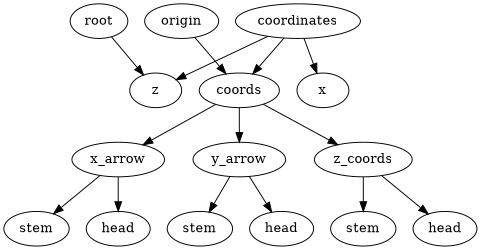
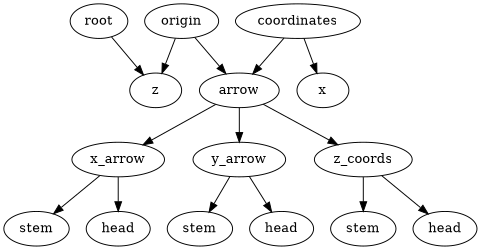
(226, 56) -> (170, 51)
(239, 90) -> (239, 90)
